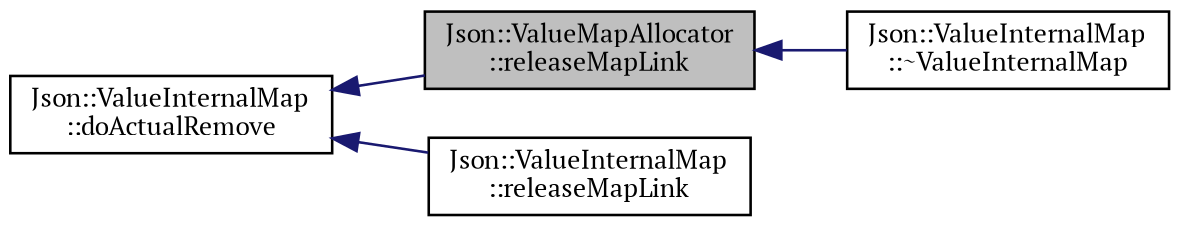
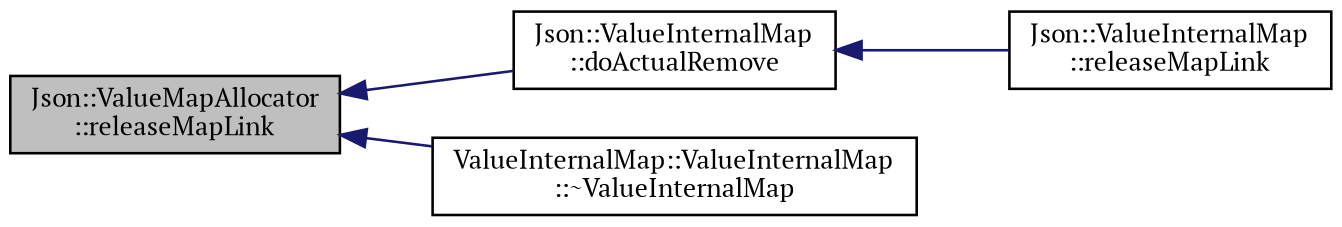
(1008, 50) -> (675, 176)
(392, 81) -> (440, 80)
